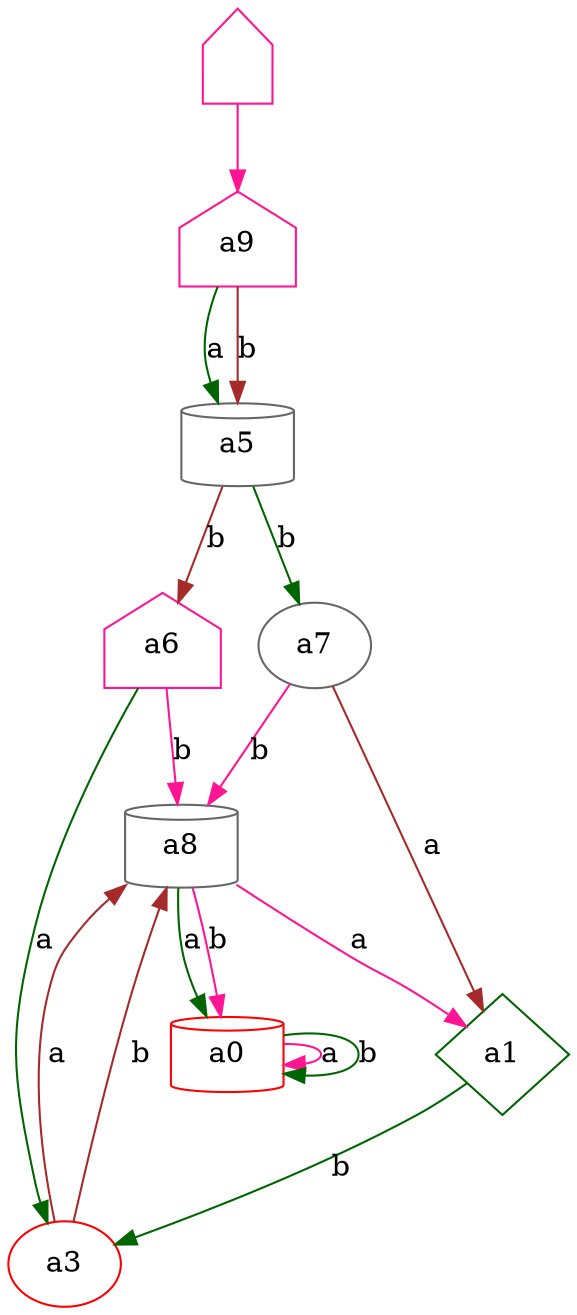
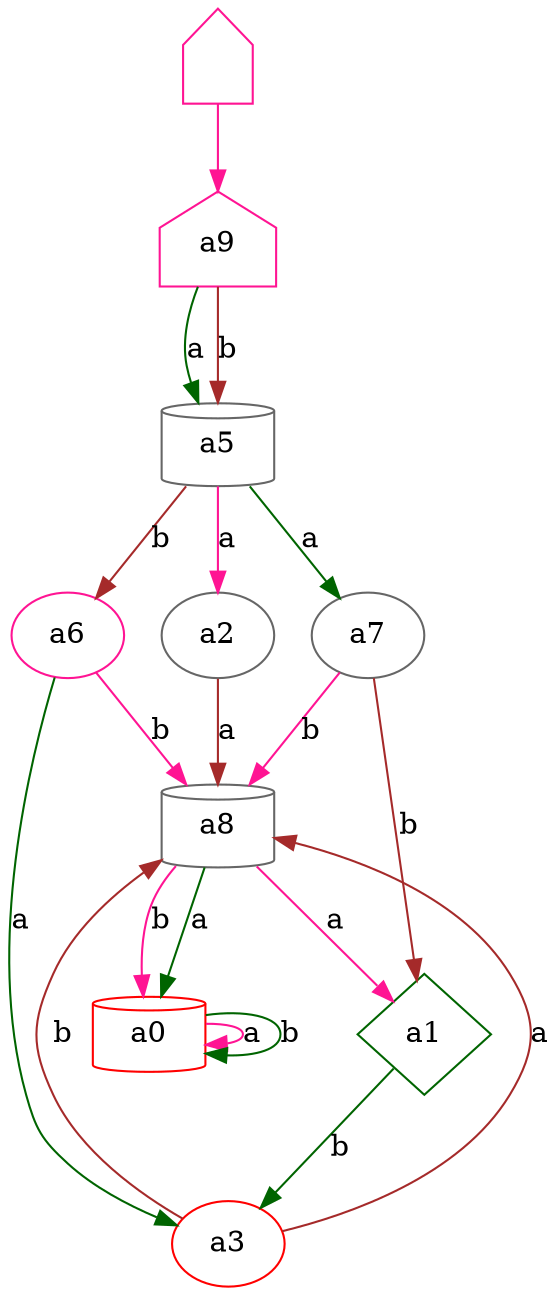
(288, 539) -> (311, 539)
none -> (218, 635)
(163, 645) -> (68, 635)
(433, 846) -> (410, 826)
